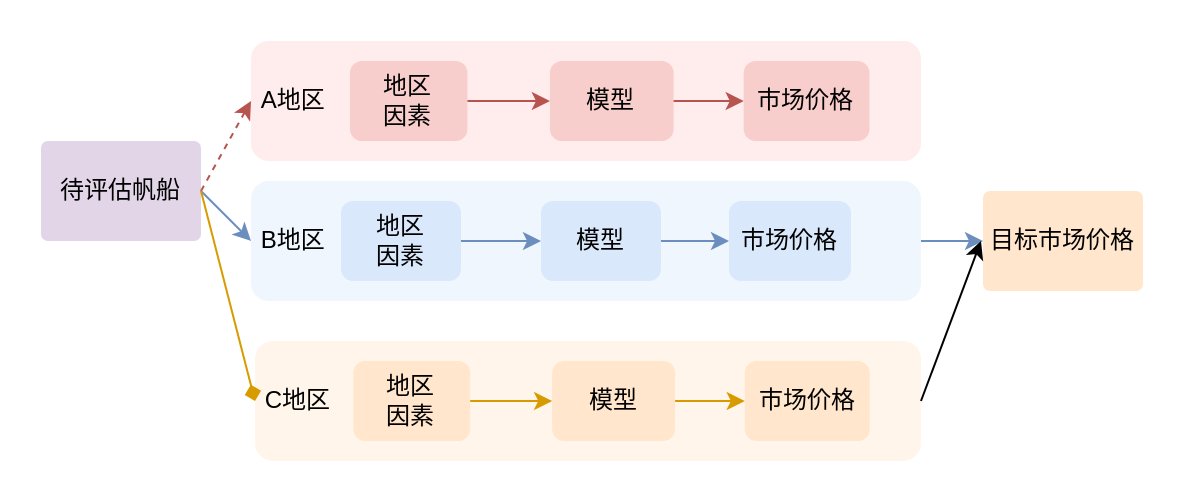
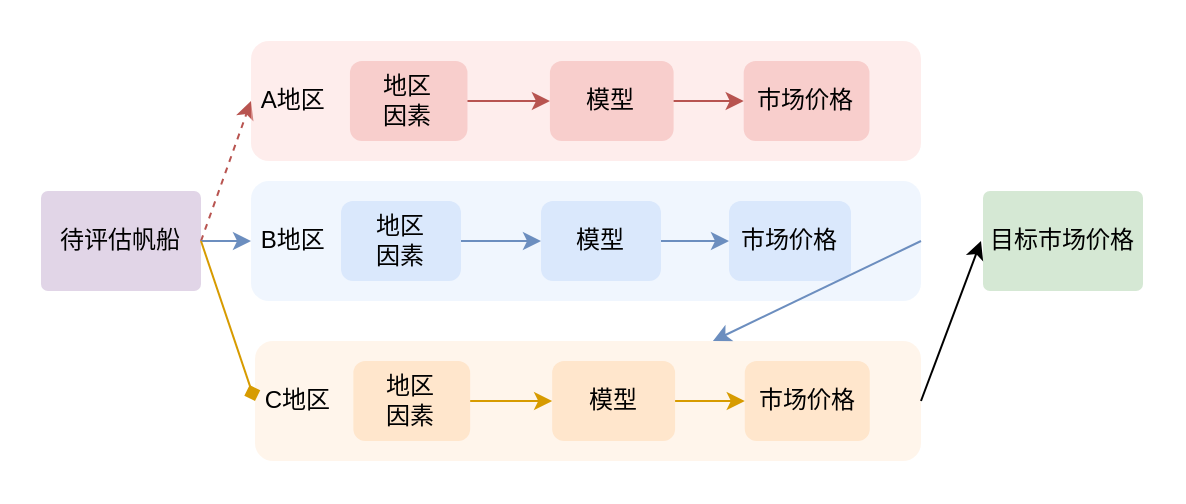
(121, 191) -> (121, 241)
(945, 241) -> (823, 288)
(1063, 241) -> (1063, 241)
